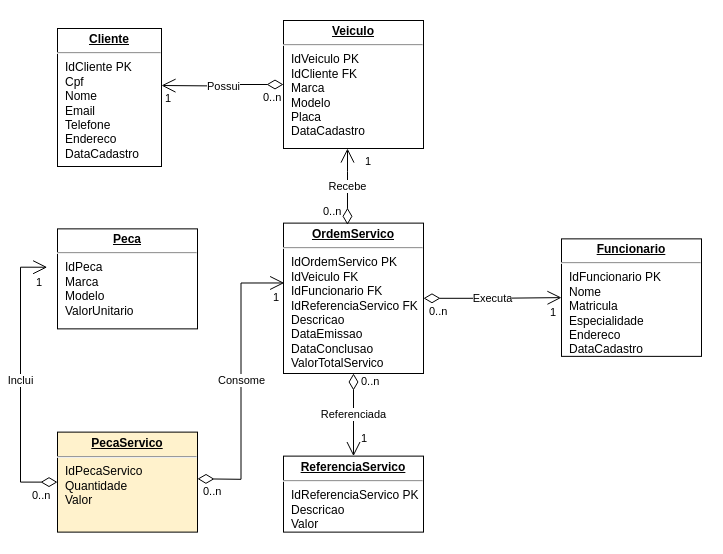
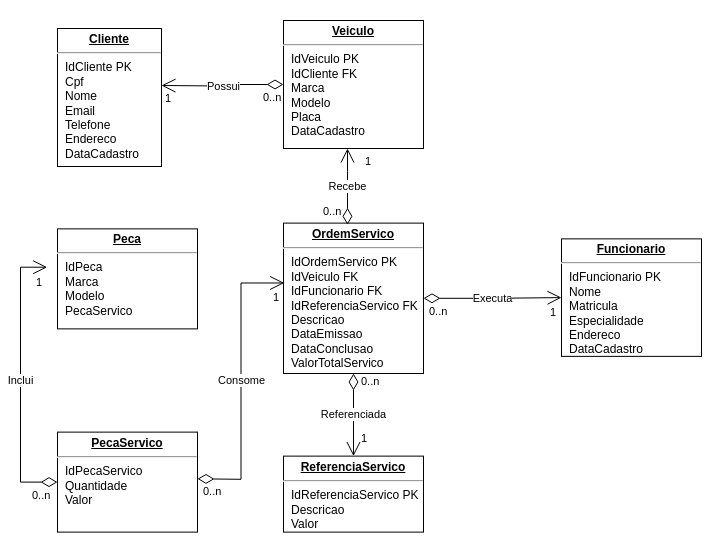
(97, 265) -> (93, 265)
(128, 482) -> (128, 482)
